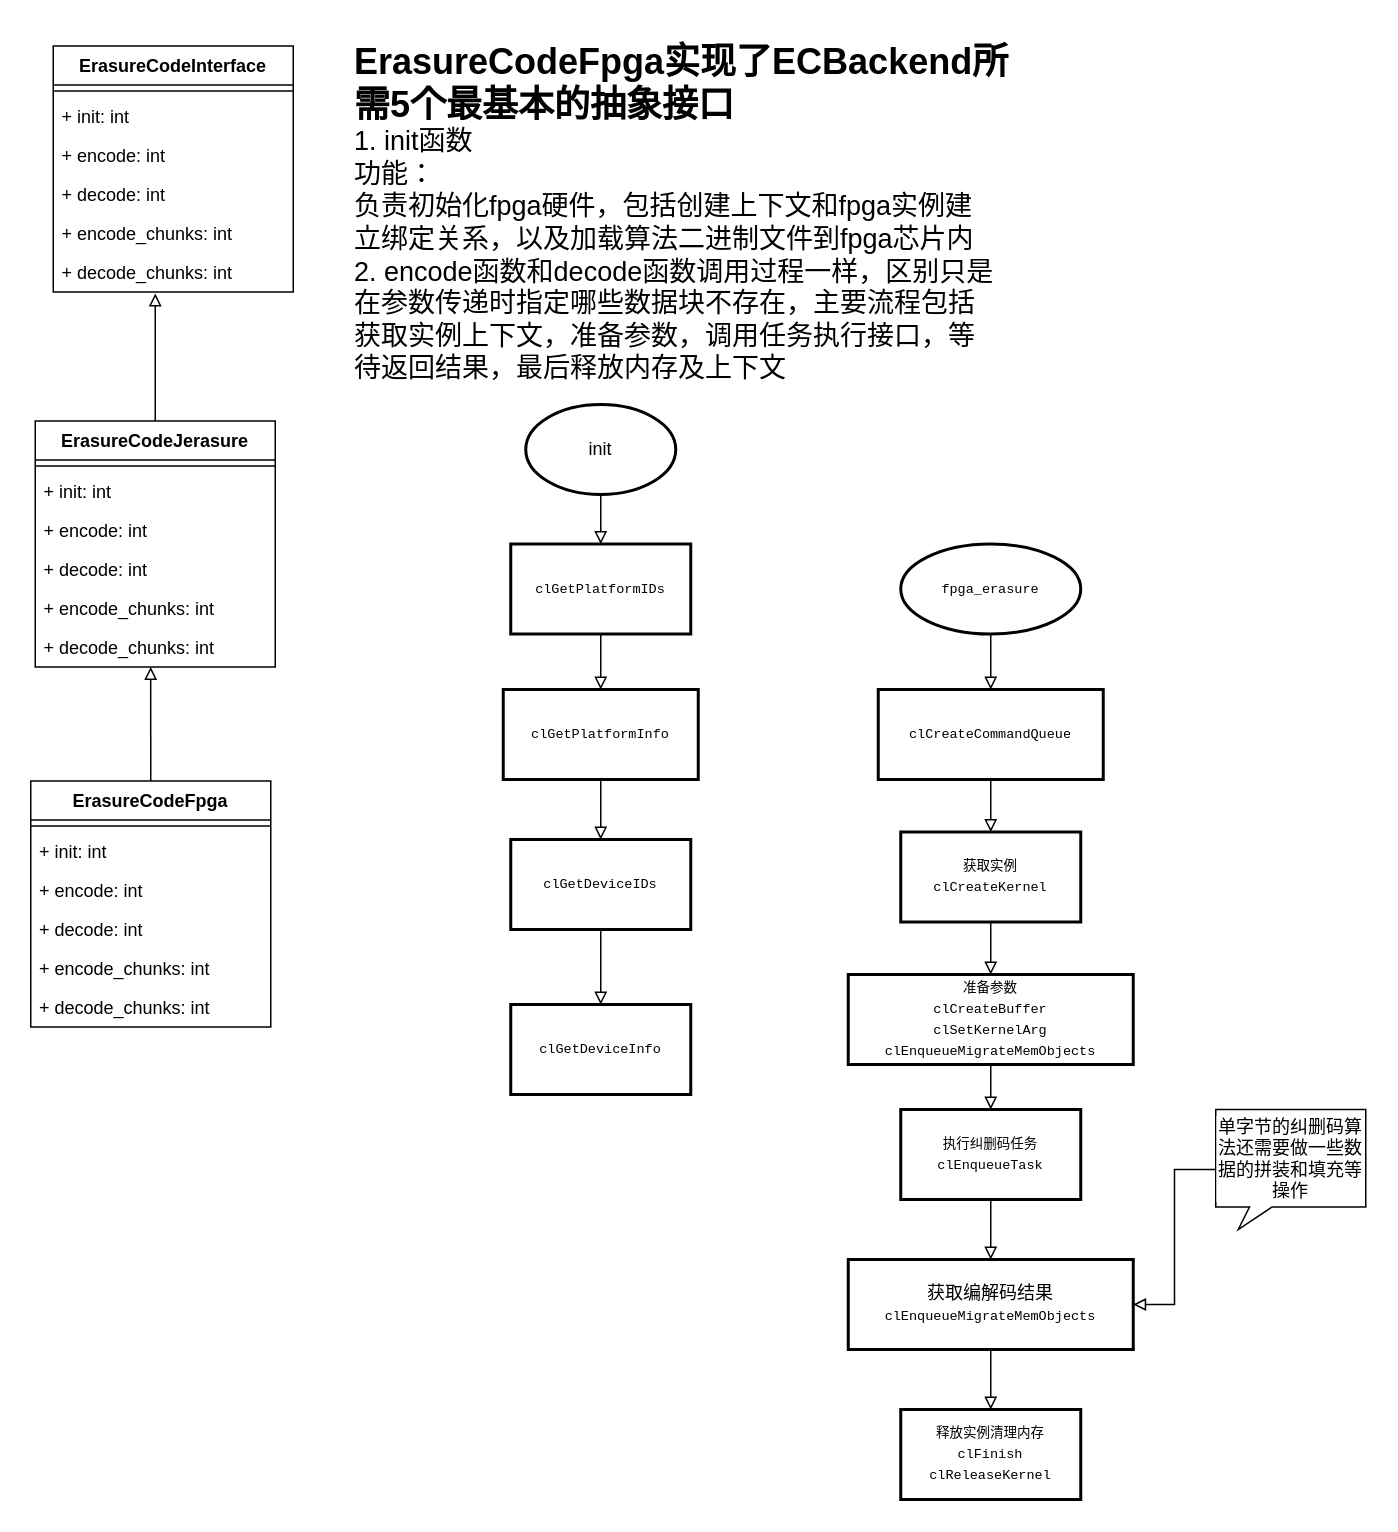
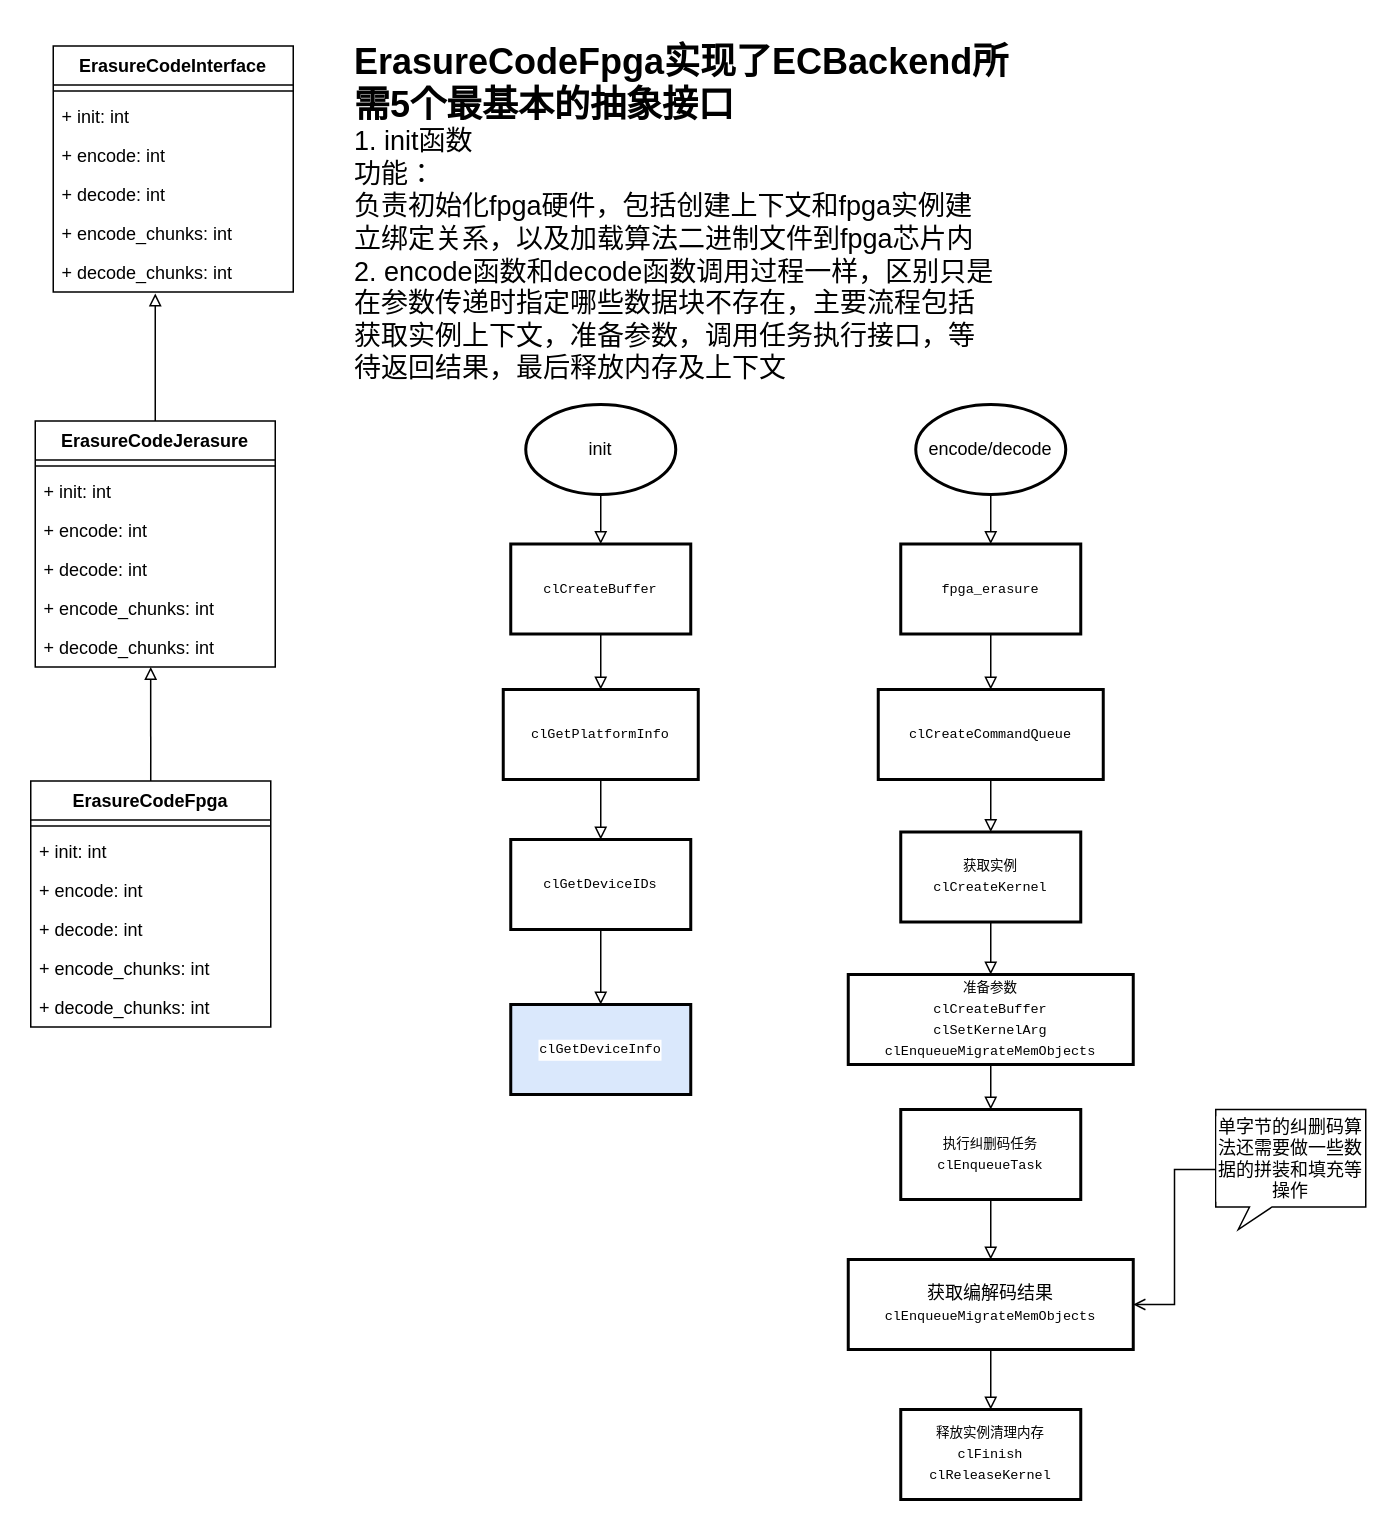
none -> (991, 449)
none -> (991, 522)
(601, 589) -> (601, 589)
(991, 589) -> (991, 589)
(601, 1049) -> (601, 1049)
(1146, 1304) -> (1142, 1304)
